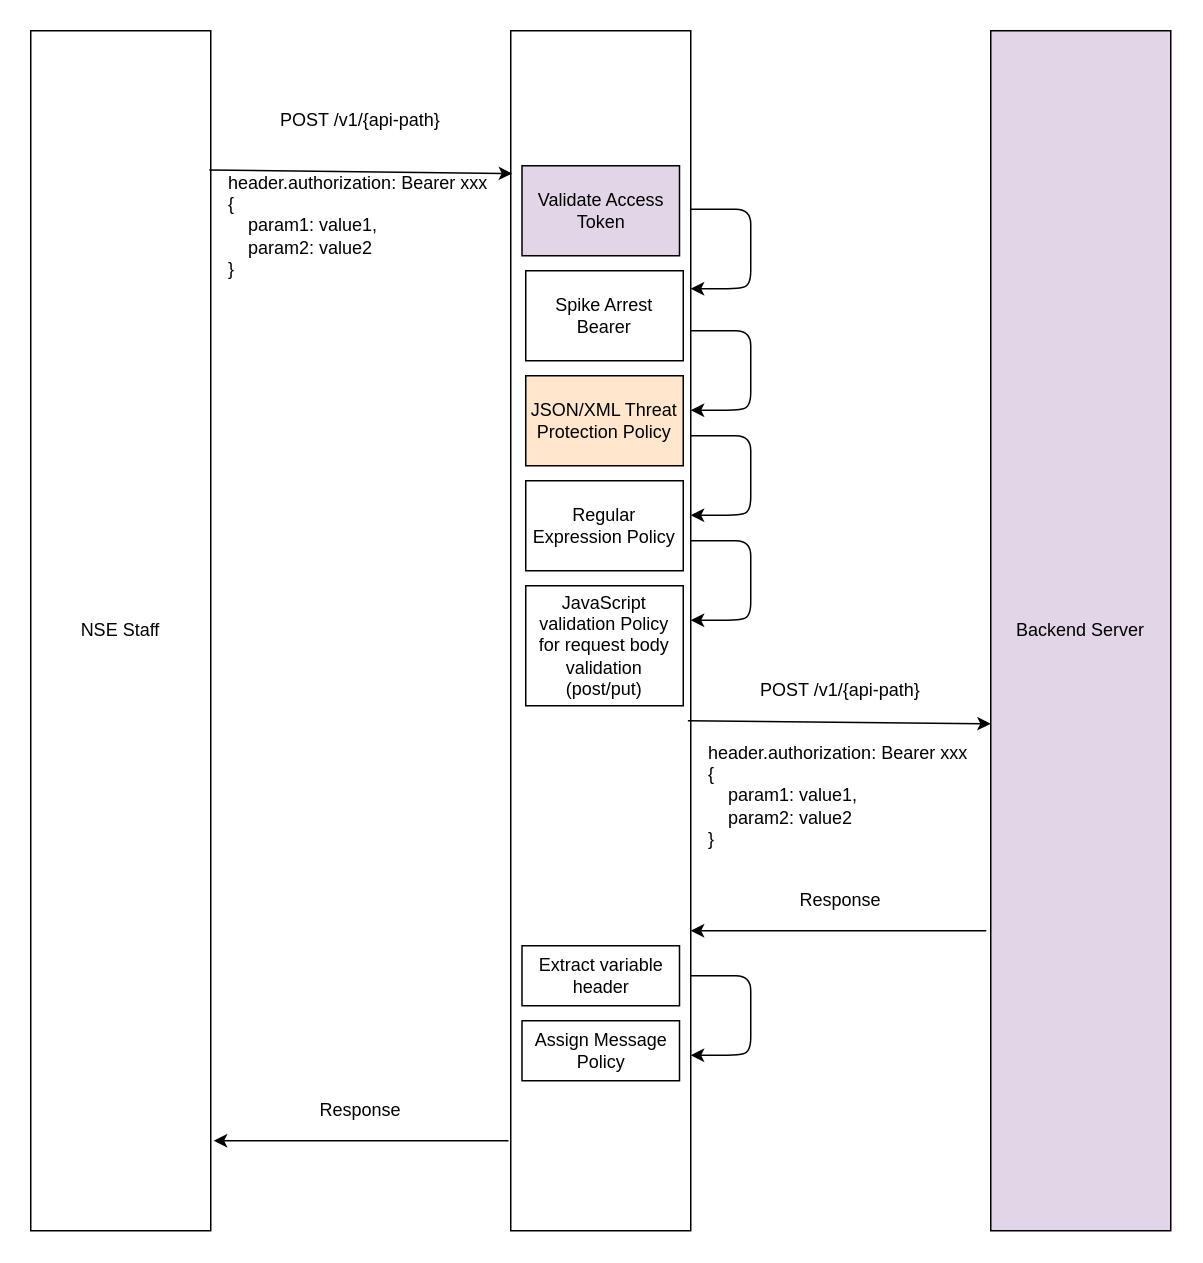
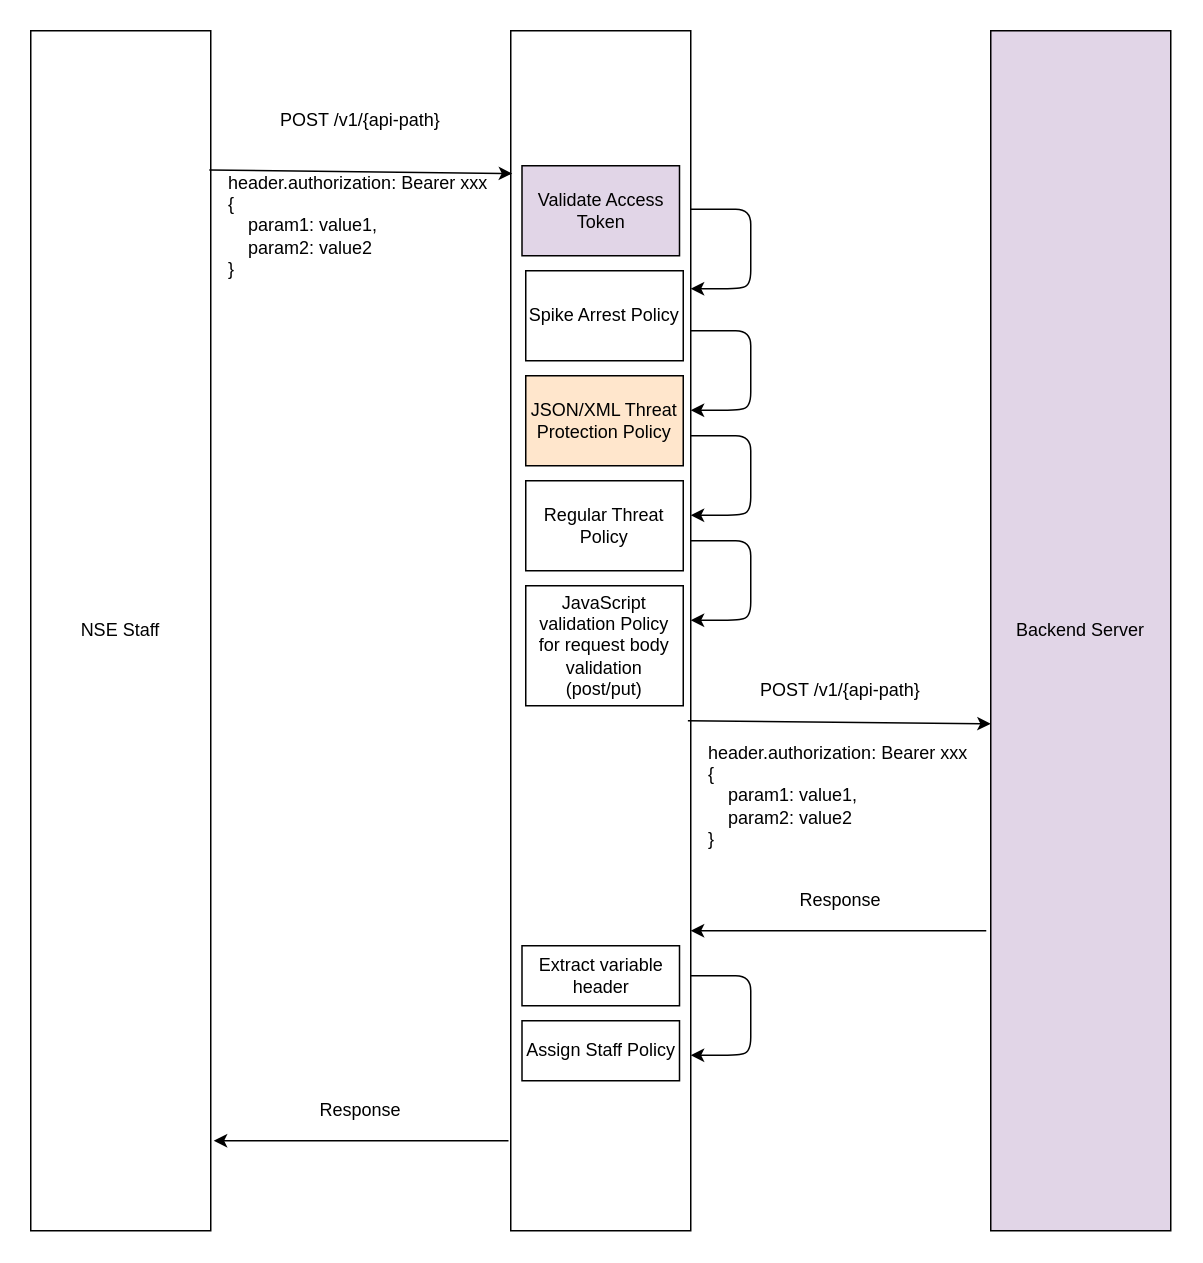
(605, 316) -> (605, 316)
(605, 526) -> (605, 526)
(602, 1051) -> (602, 1051)
